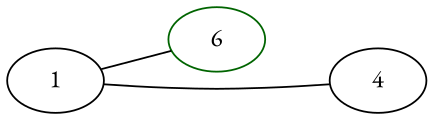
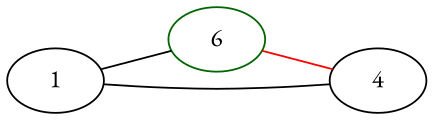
none -> (298, 60)
